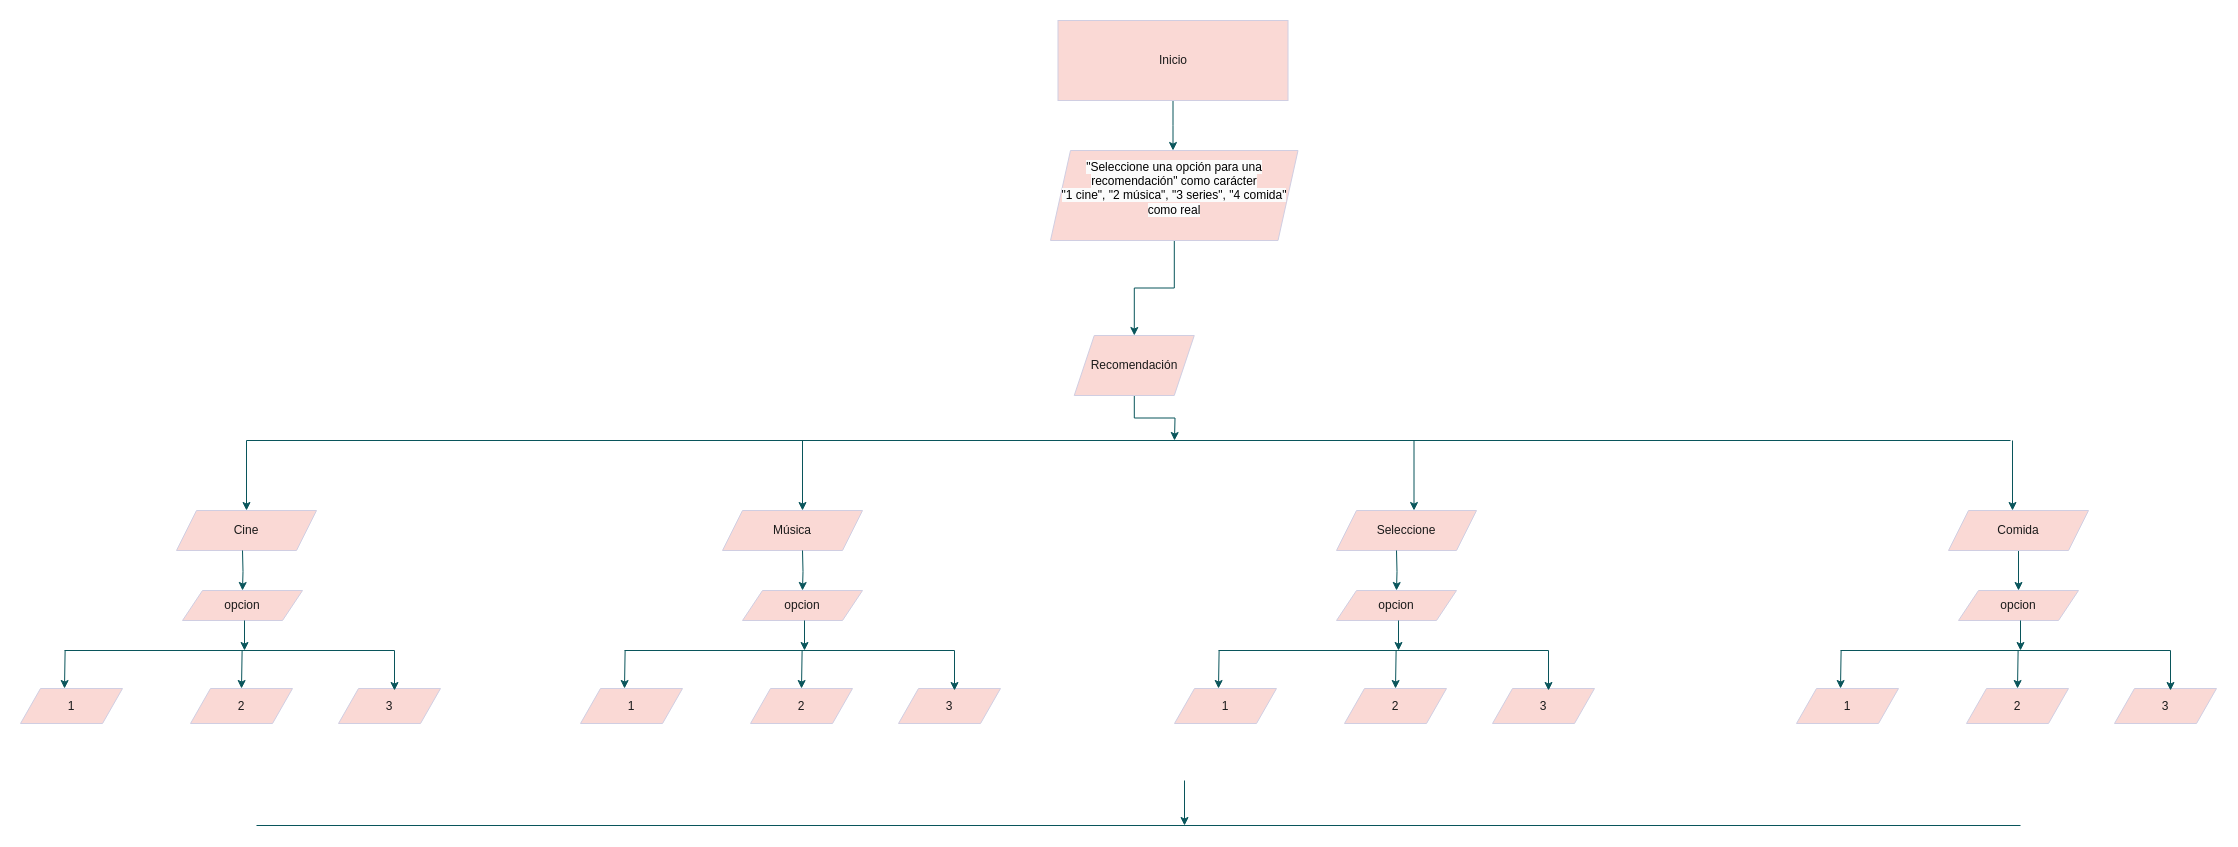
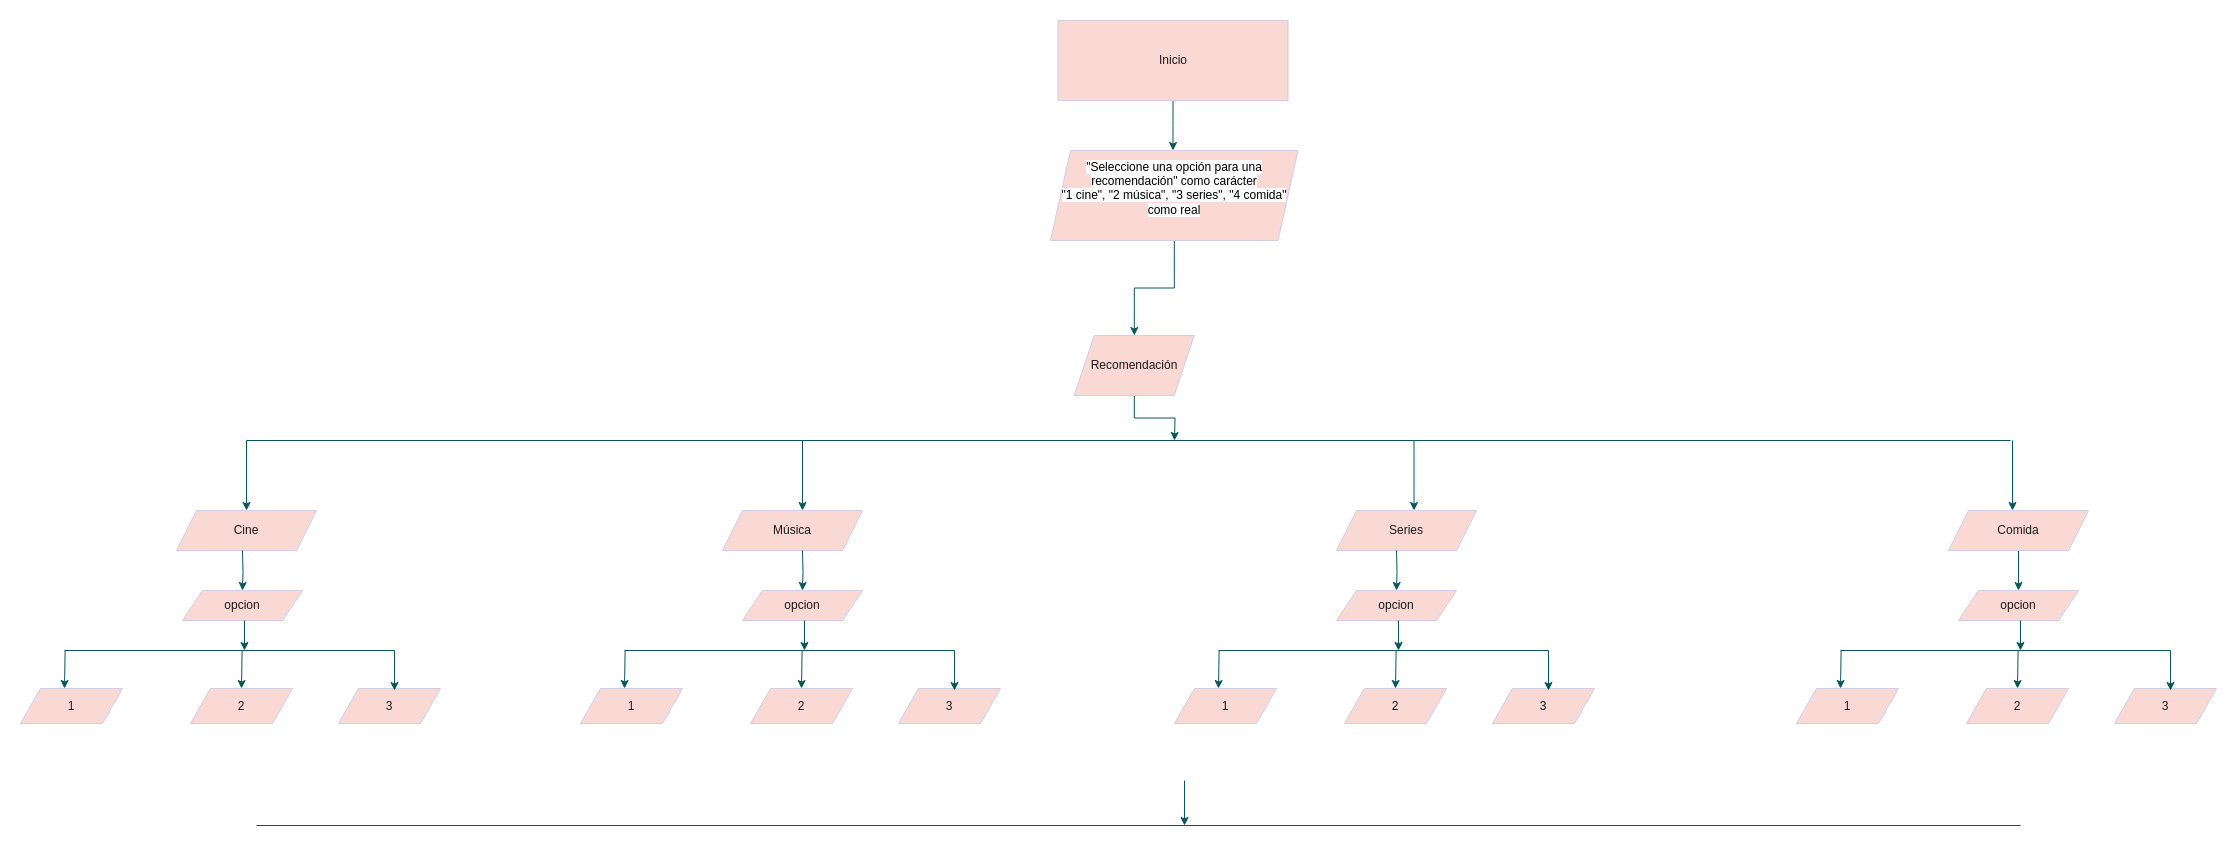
(1407, 531) -> (1407, 531)
